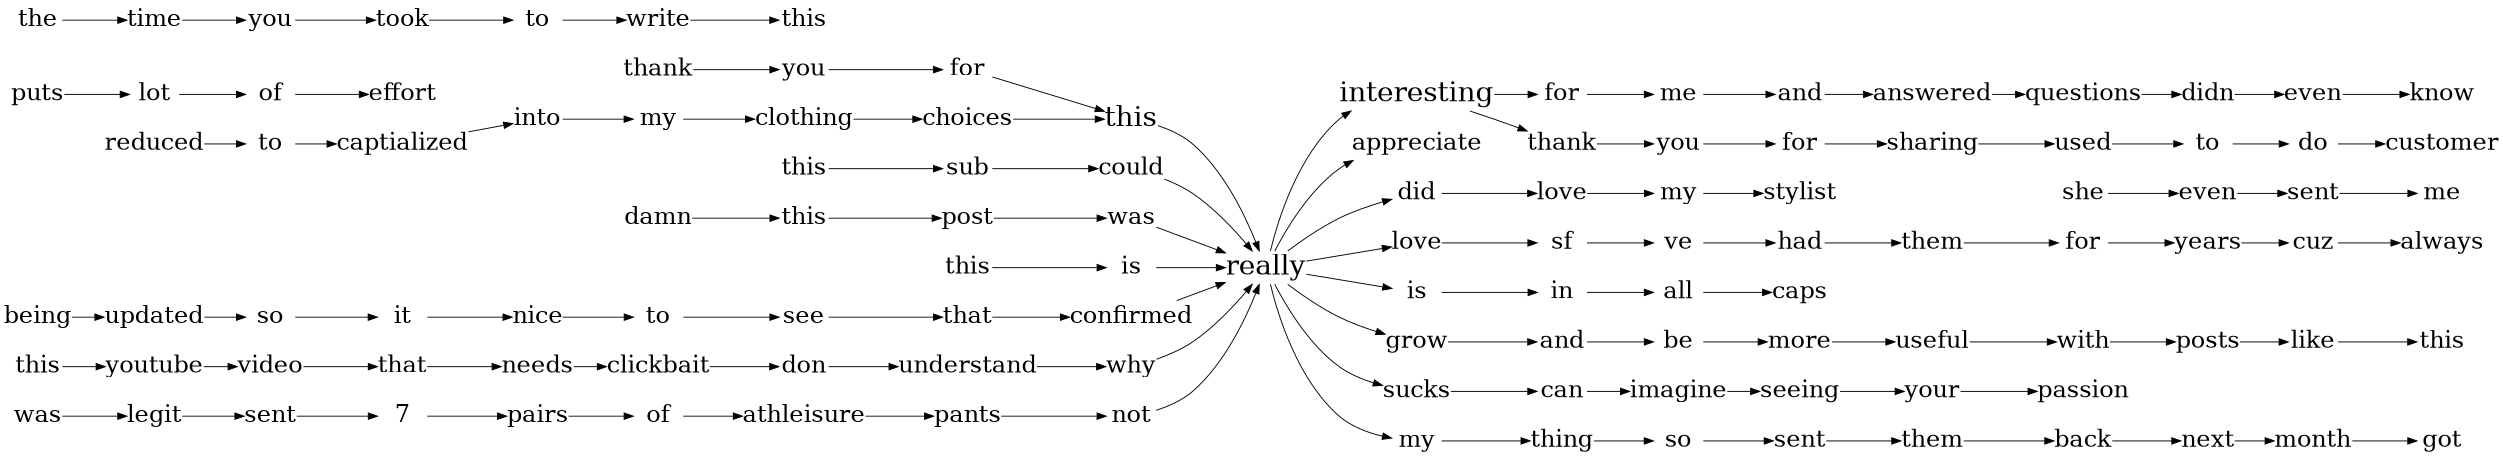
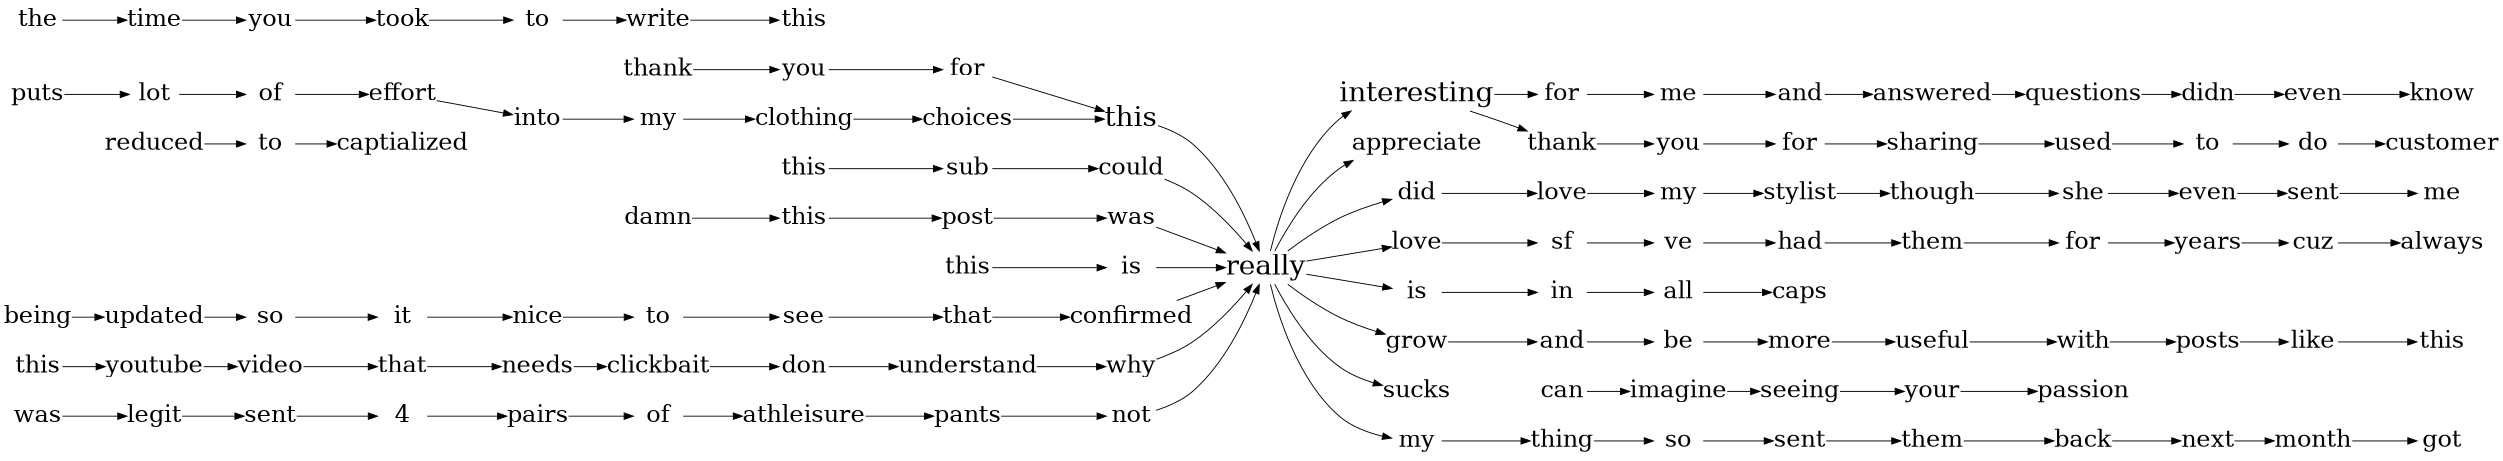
(486, 129) -> (470, 107)
none -> (1932, 193)
(1489, 391) -> none
(402, 416) -> (402, 416)
